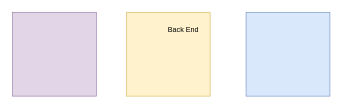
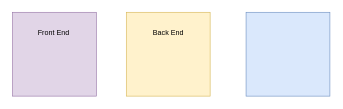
(183, 30) -> (168, 33)
none -> (54, 33)
